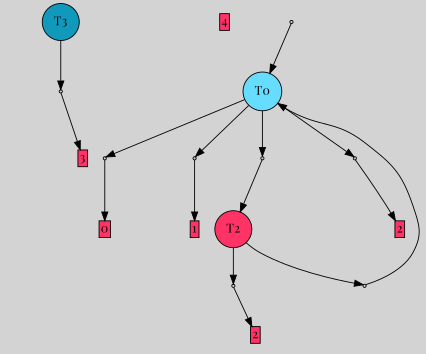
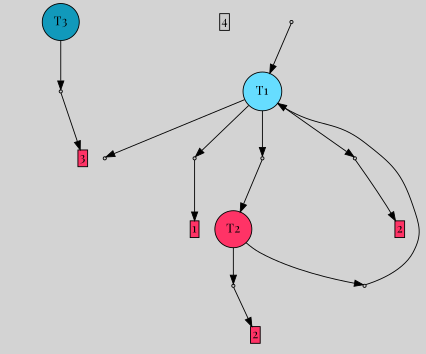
(225, 22) -> (225, 22)
(262, 91) -> (262, 91)
(105, 229) -> none
